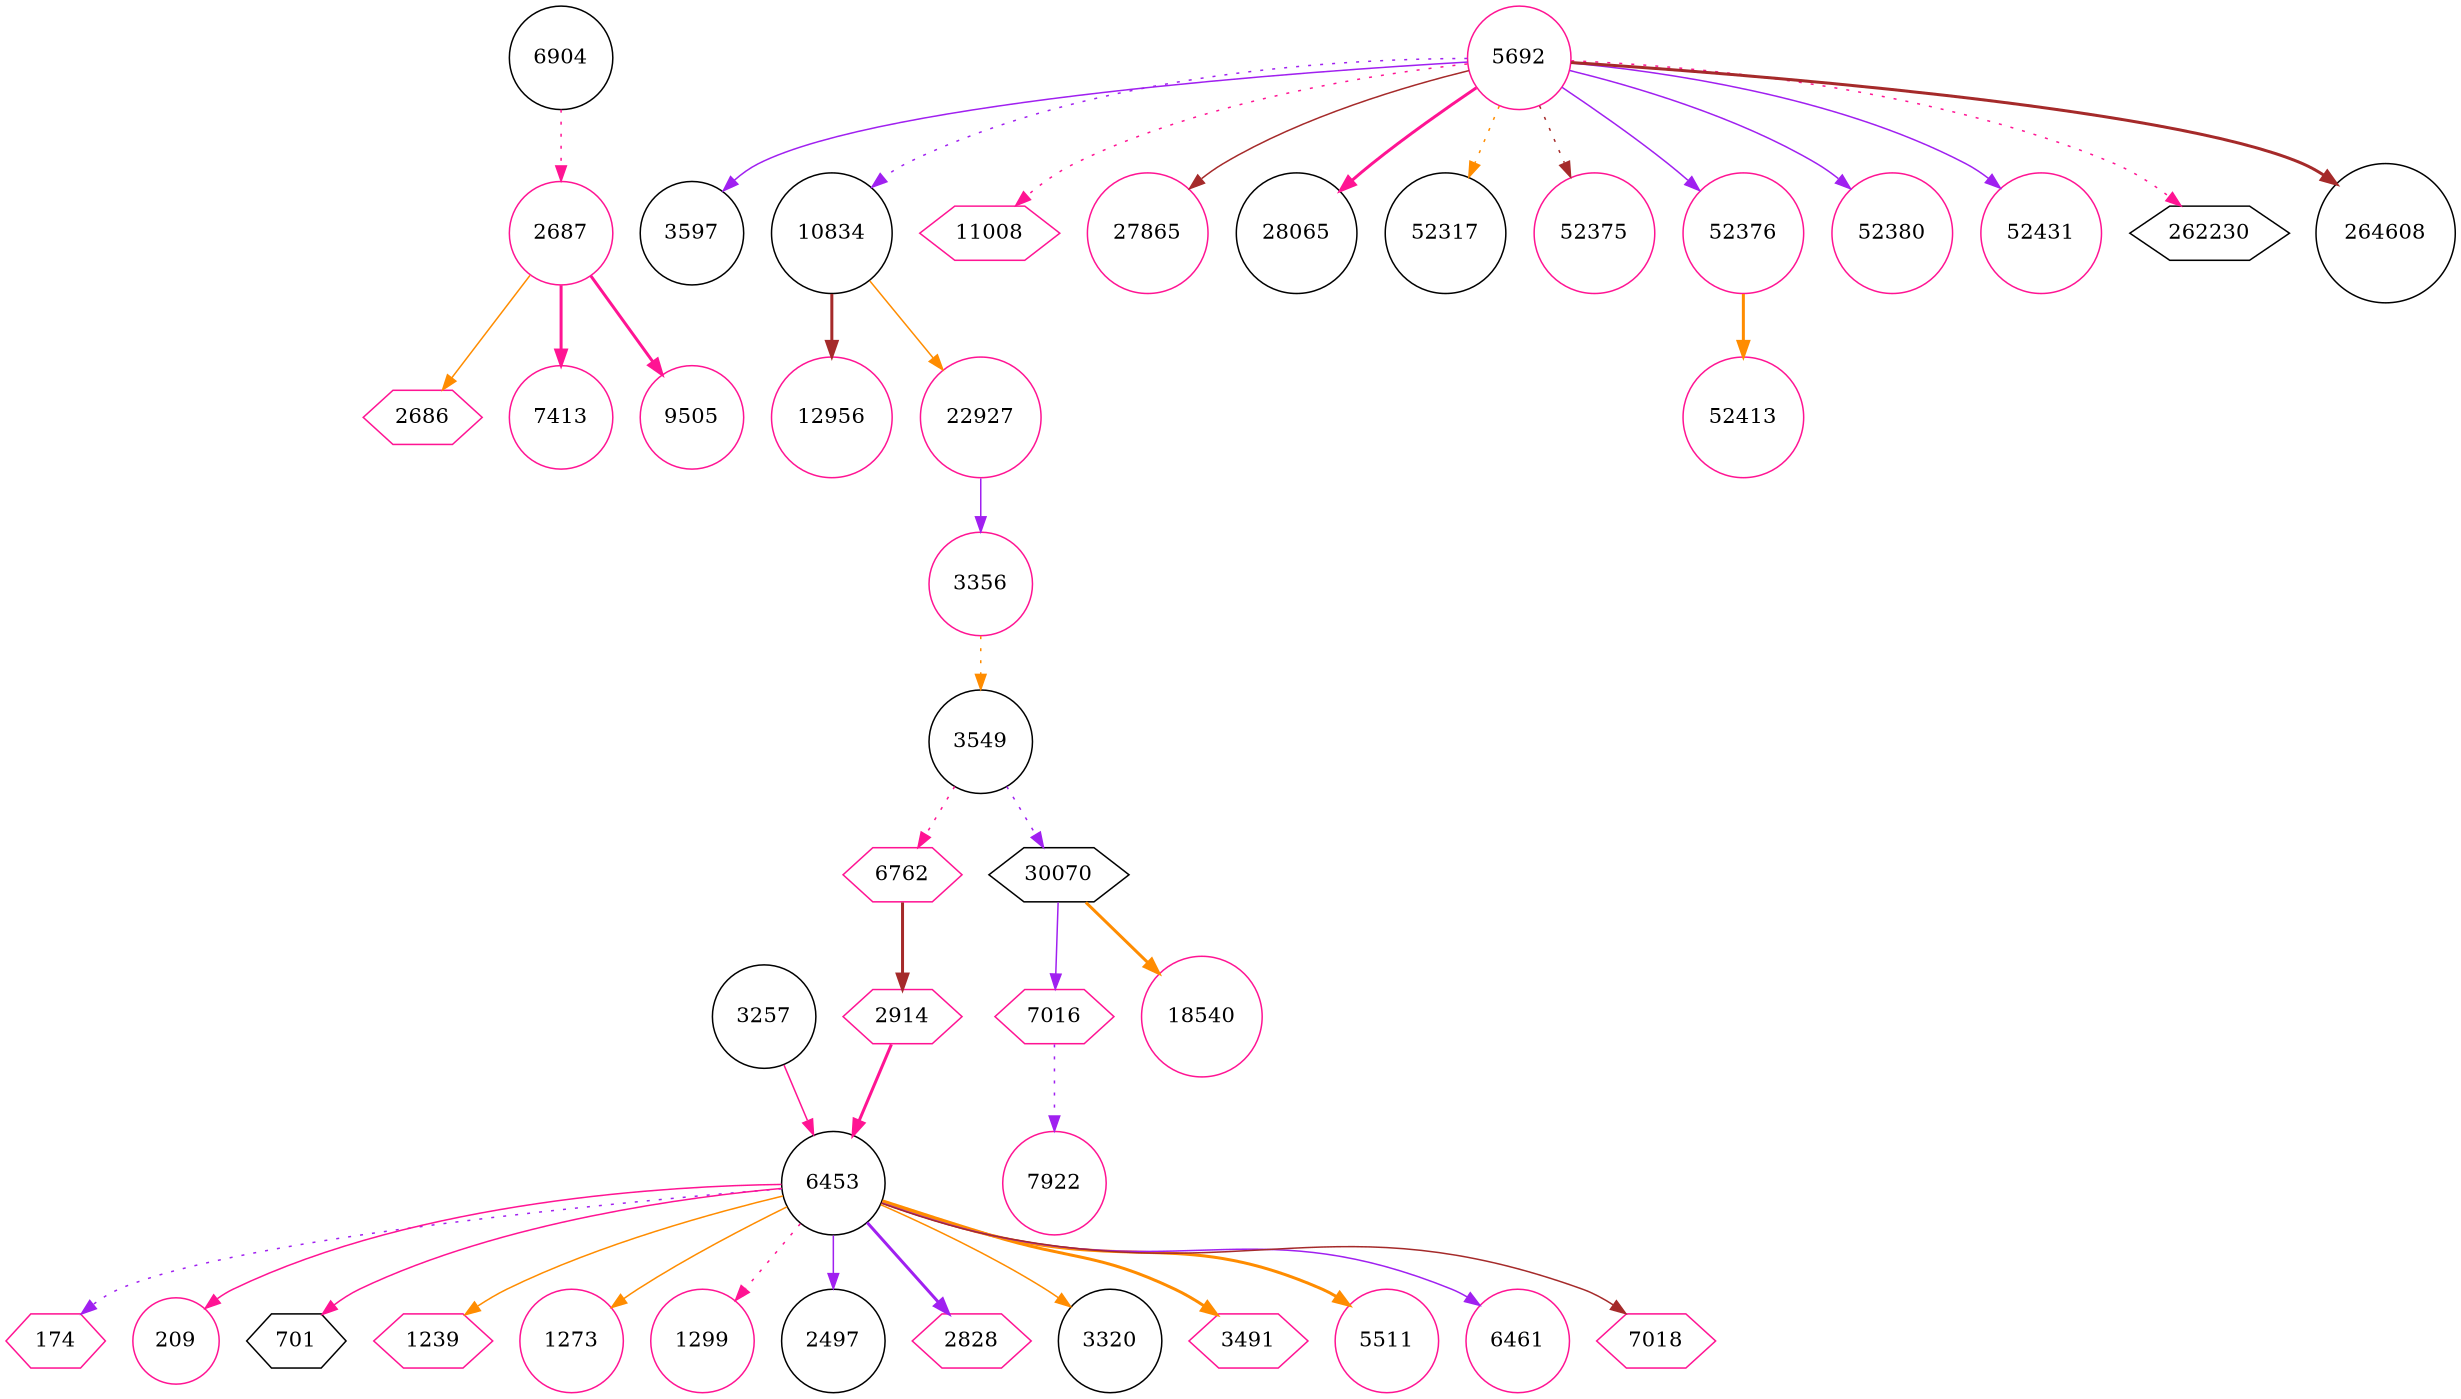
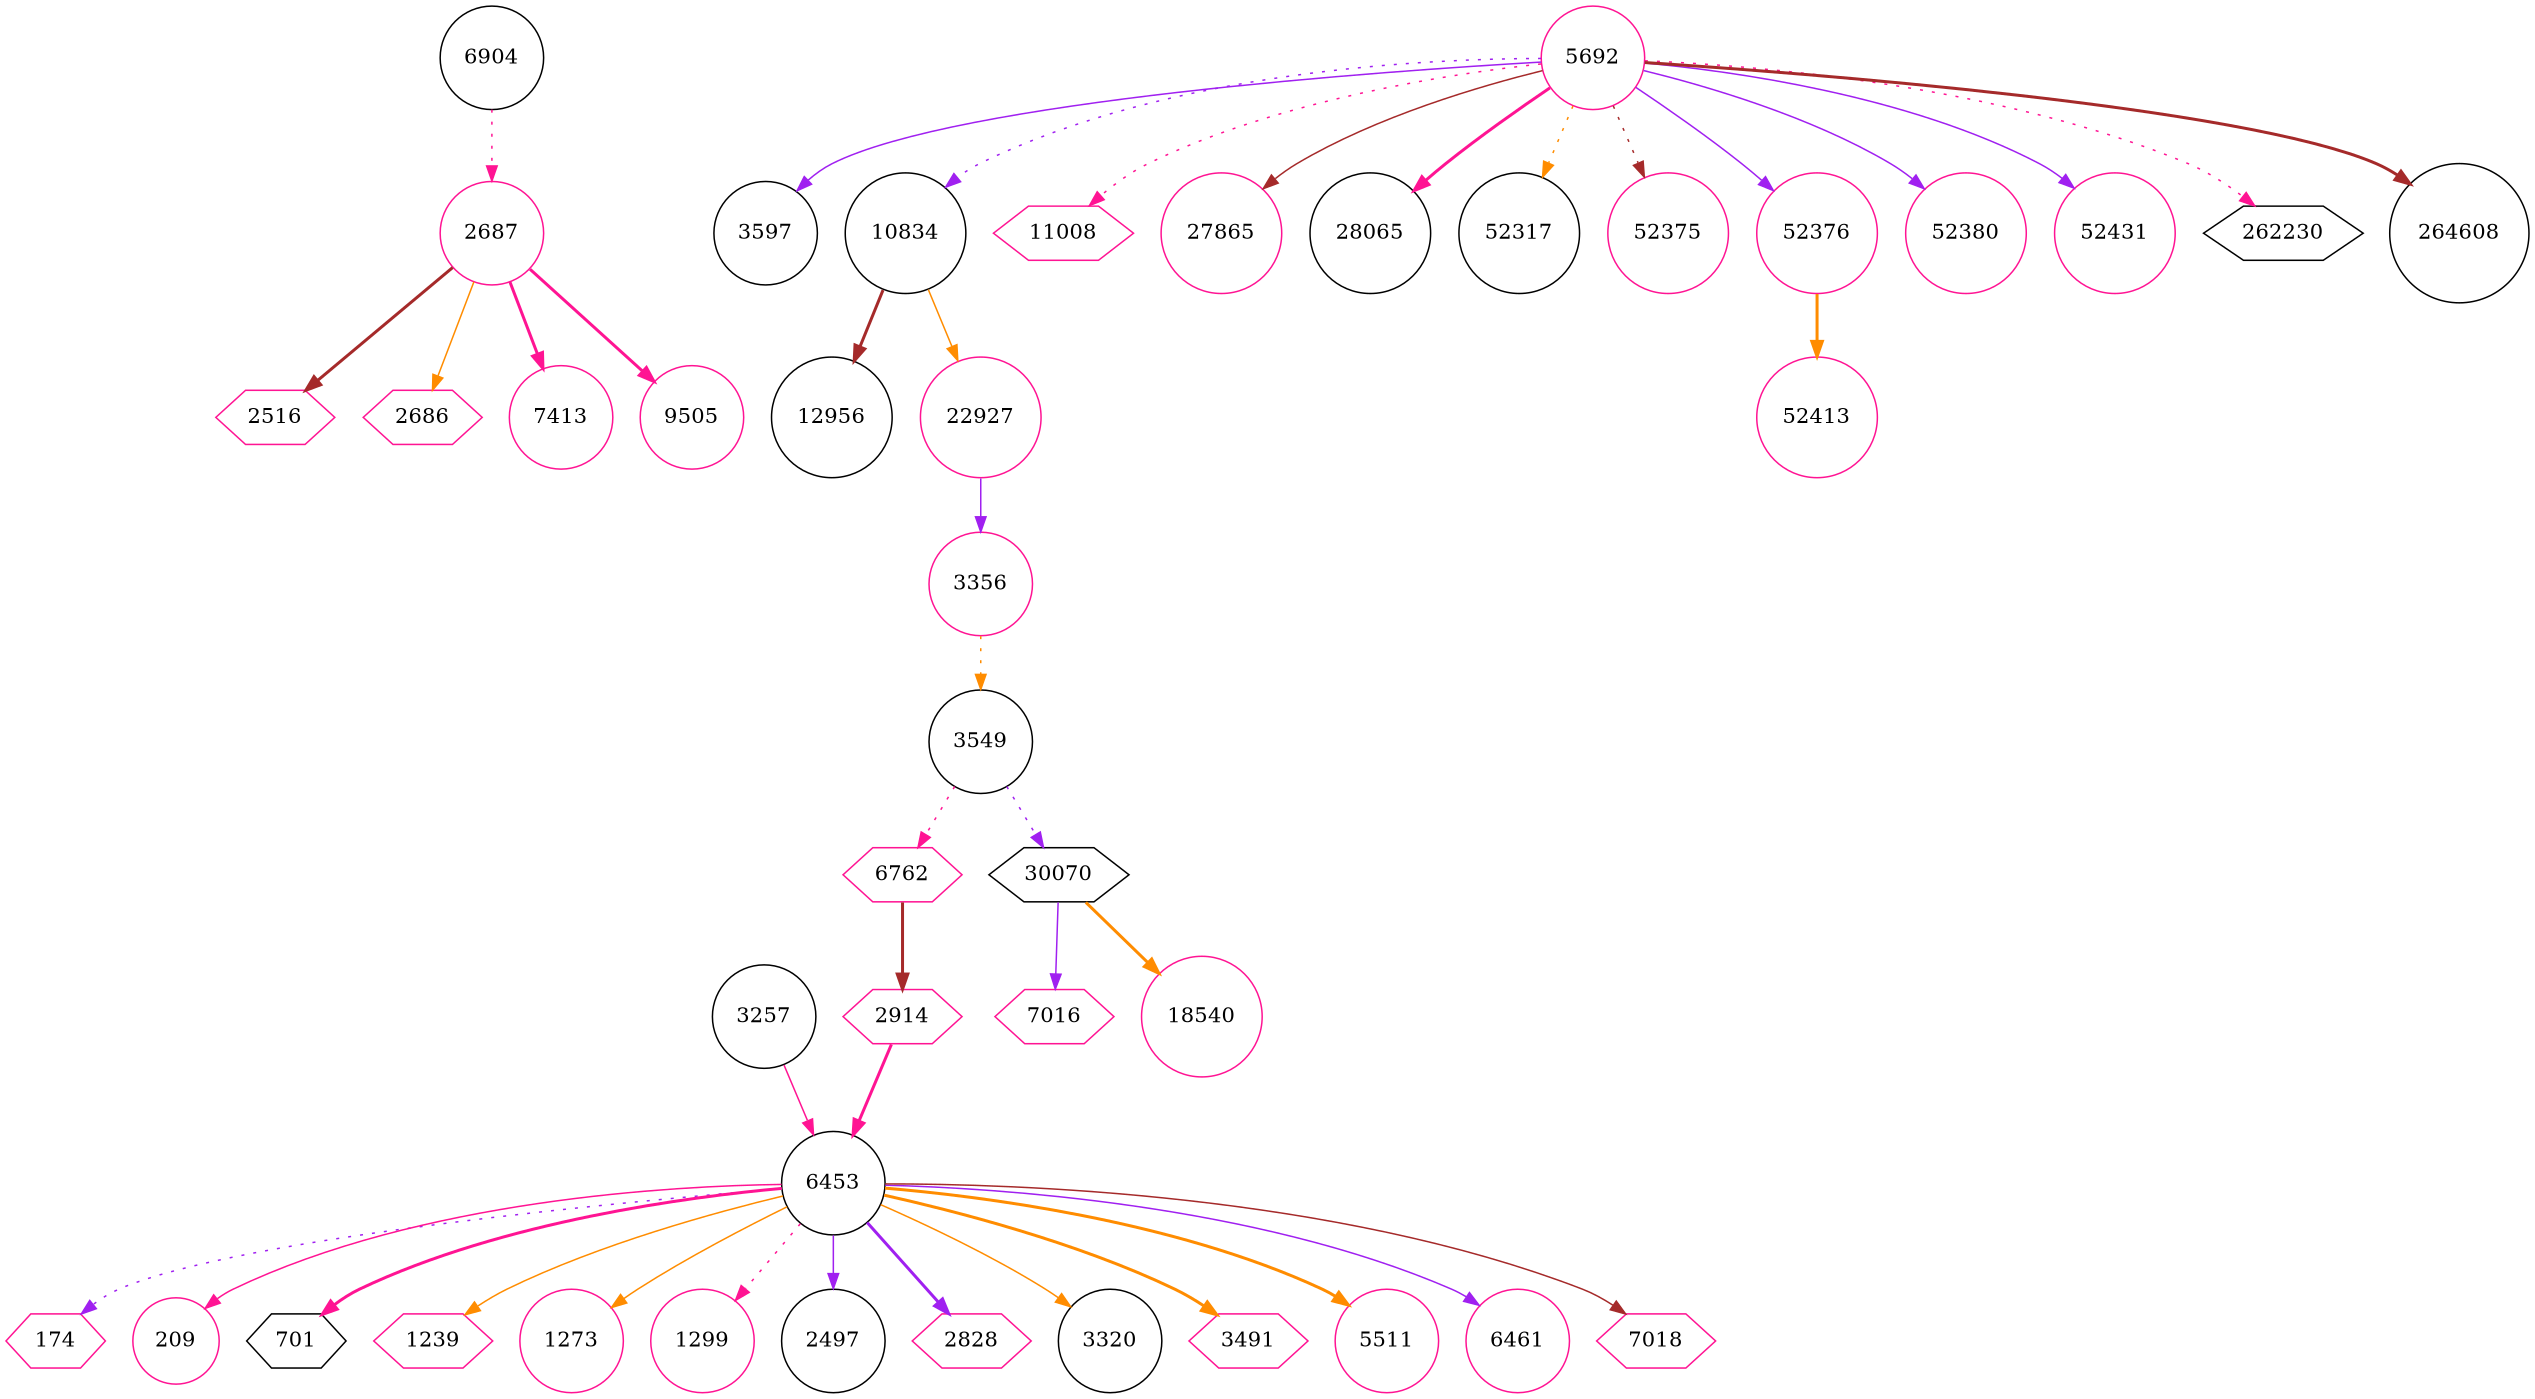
none -> (275, 417)
(832, 417) -> (832, 417)
(1054, 1183) -> none
(552, 1225) -> (552, 1225)
